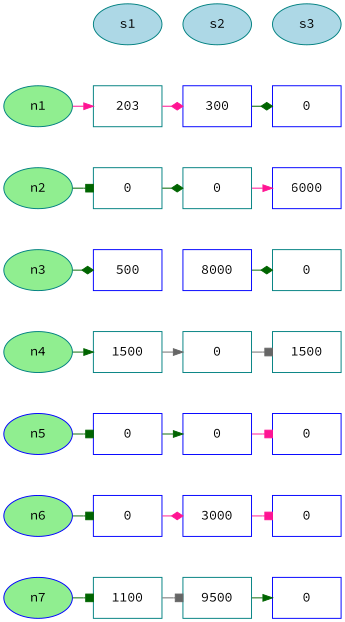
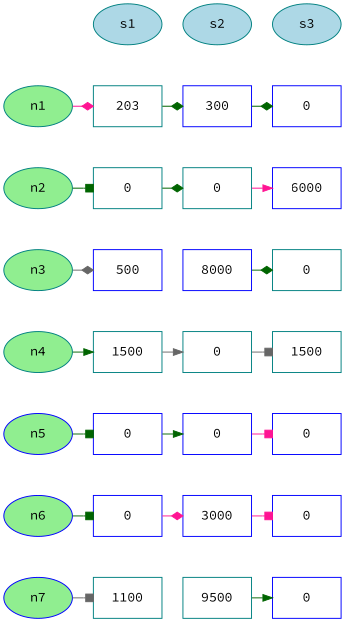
(78, 106) -> (78, 106)
(167, 106) -> (167, 106)
(77, 270) -> (77, 270)
(78, 598) -> (78, 598)
(168, 598) -> none
